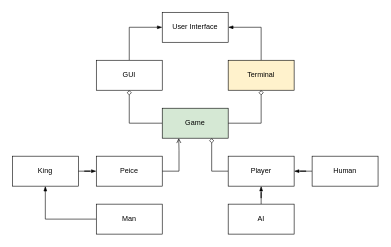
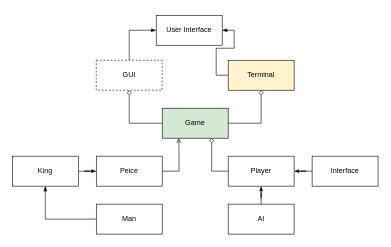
(195, 27) -> (189, 30)
(129, 75) -> (129, 75)
(345, 171) -> (345, 171)
